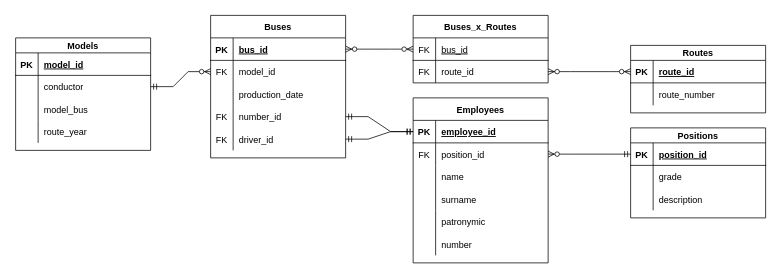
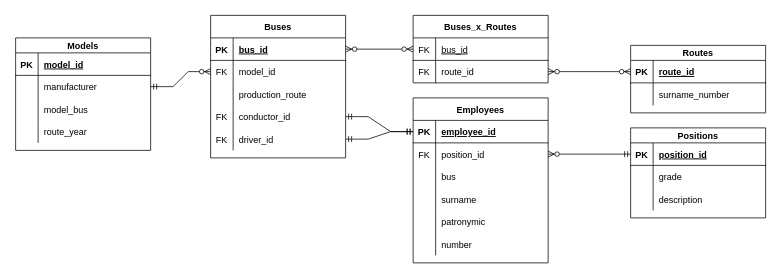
(66, 87) -> (74, 87)
(275, 95) -> (278, 95)
(689, 95) -> (694, 95)
(260, 117) -> (268, 117)
(451, 177) -> (449, 177)
